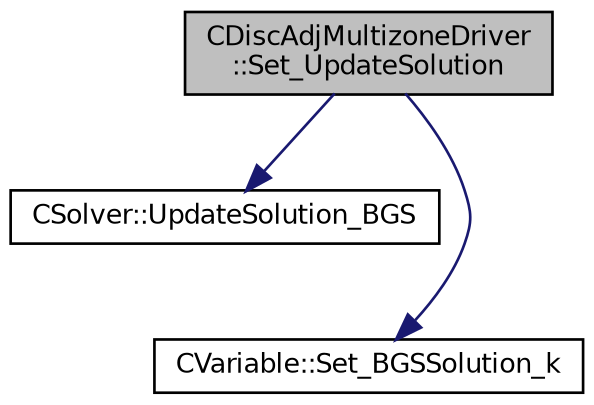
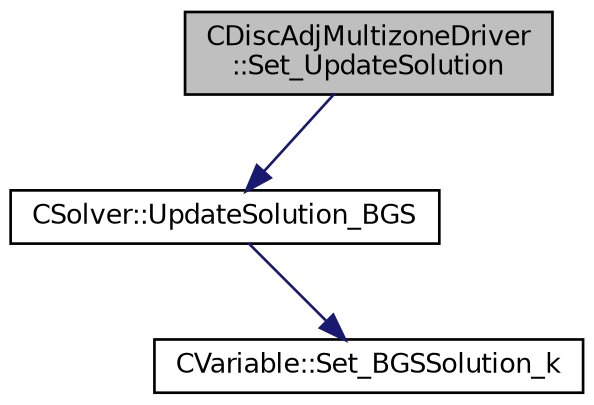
(469, 206) -> (287, 282)
